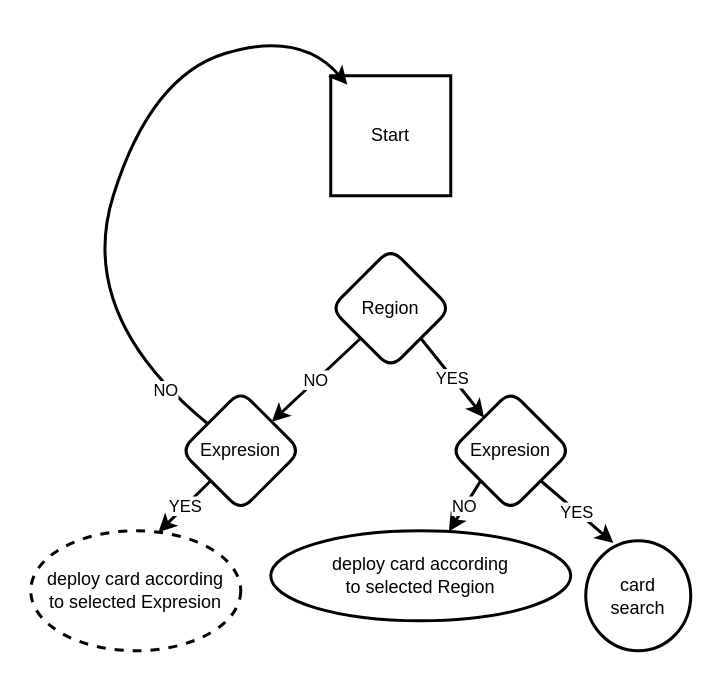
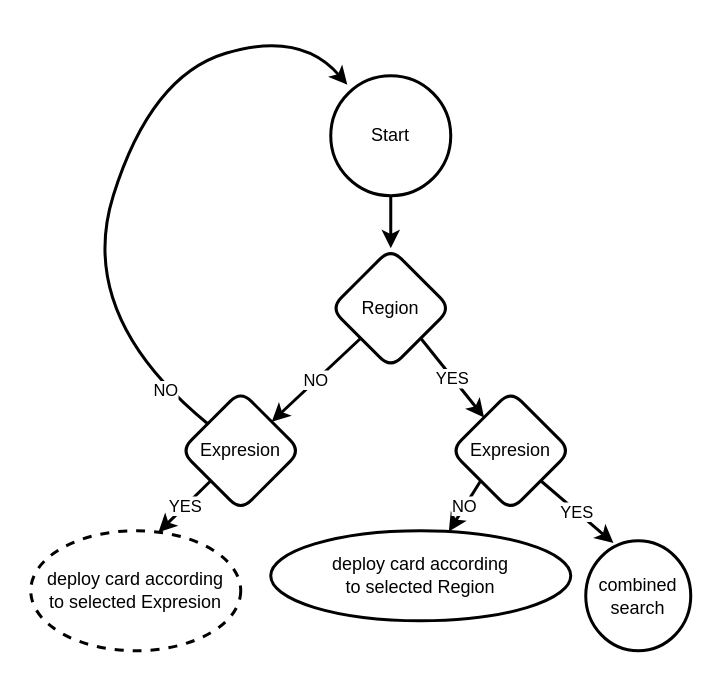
(391, 136) -> (391, 136)
none -> (391, 216)
(638, 596) -> (638, 596)
